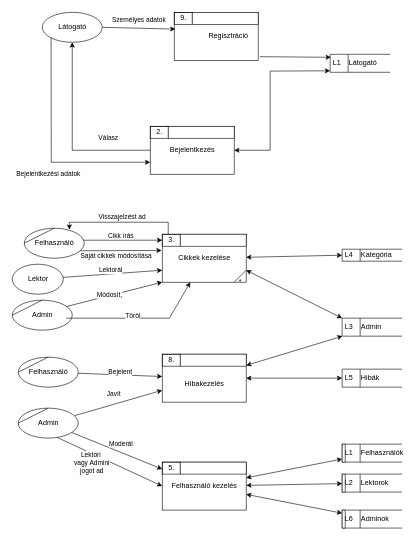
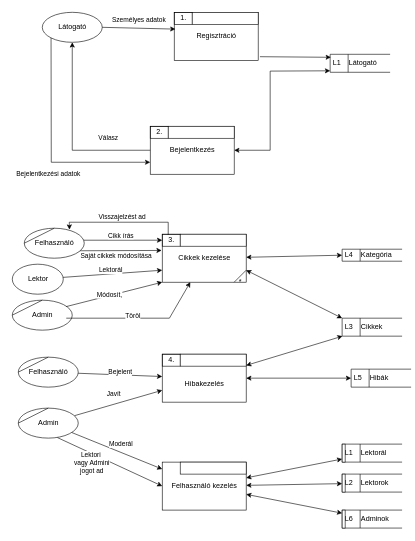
(184, 18) -> (184, 18)
(228, 36) -> (216, 36)
(360, 327) -> (363, 327)
(172, 360) -> (172, 360)
(372, 378) -> (381, 378)
(374, 453) -> (367, 453)
(171, 468) -> none
